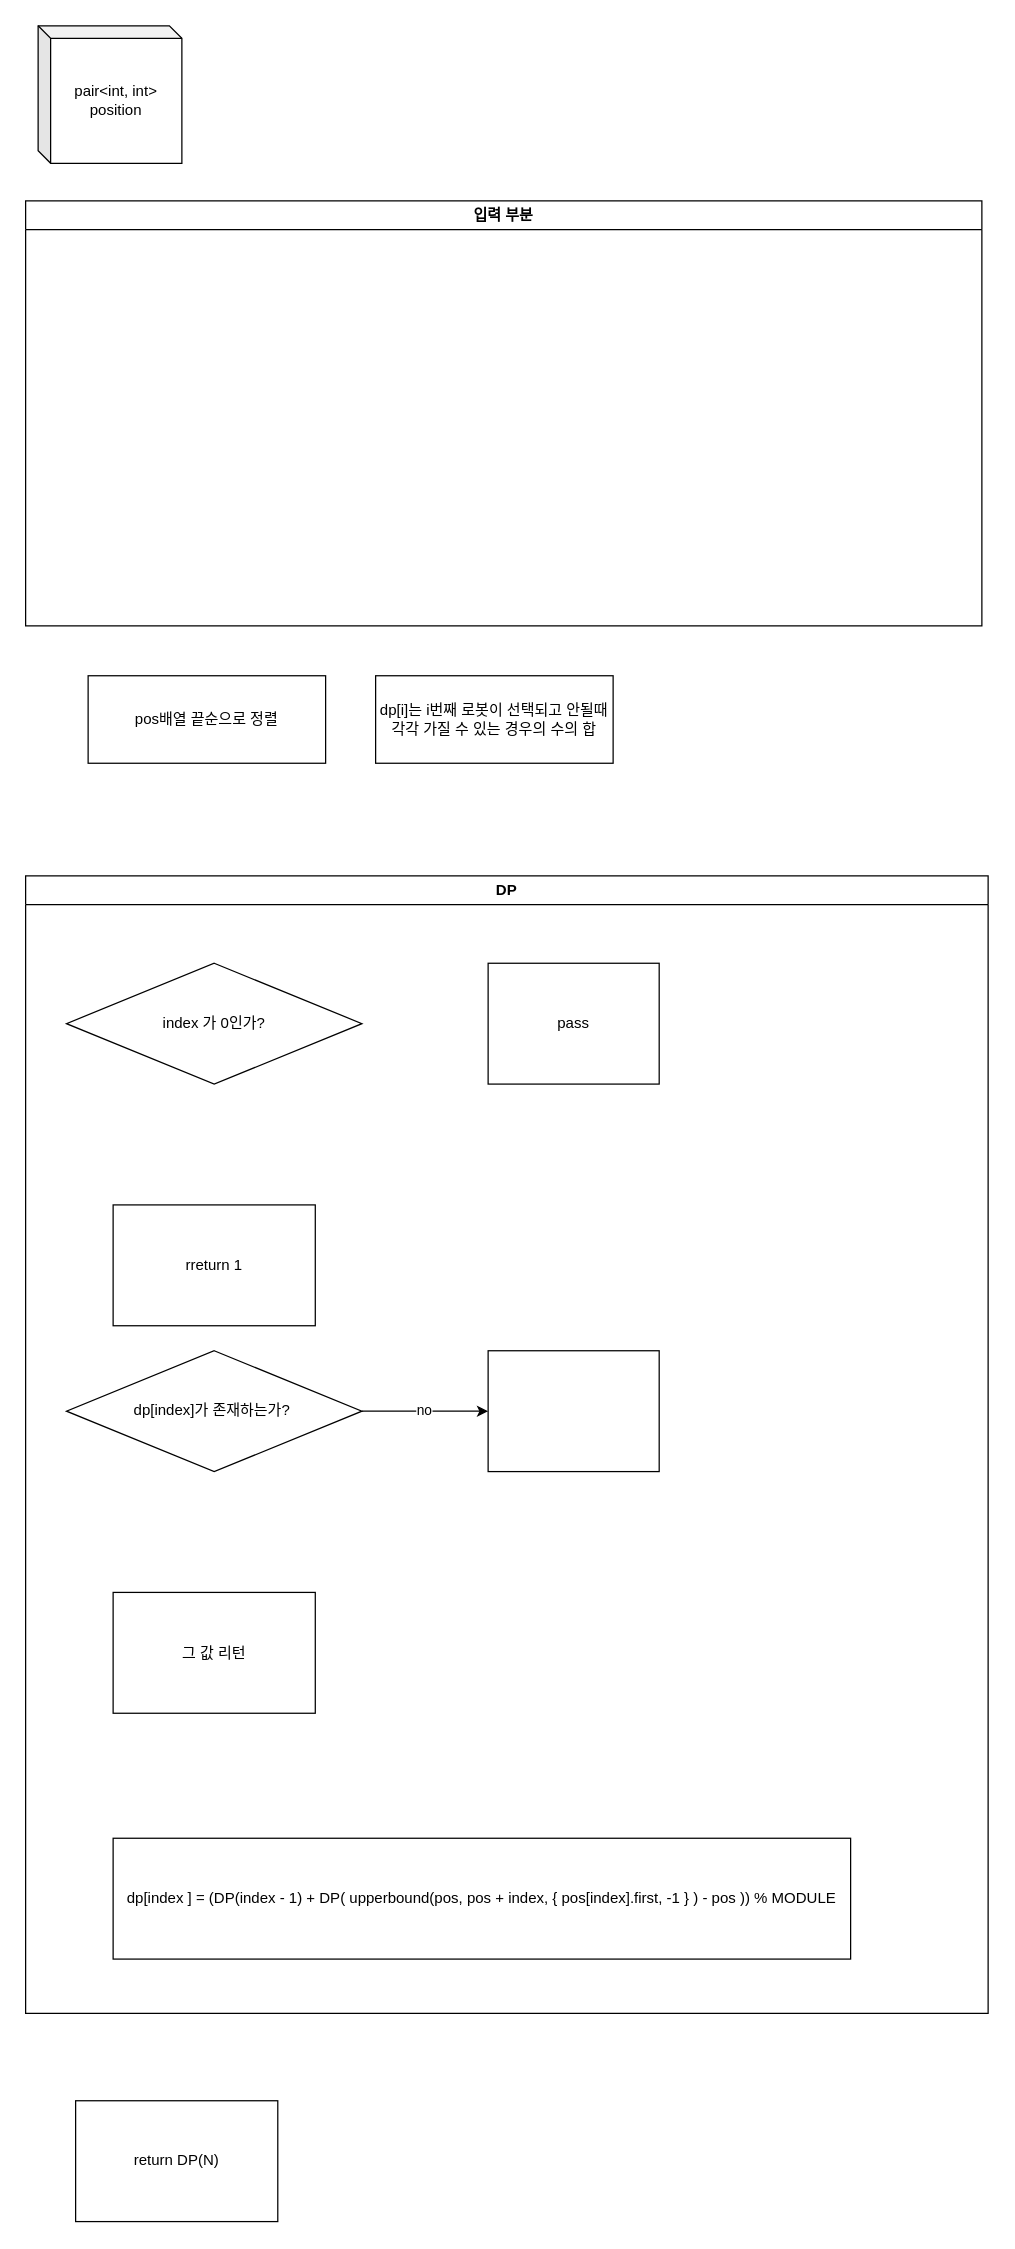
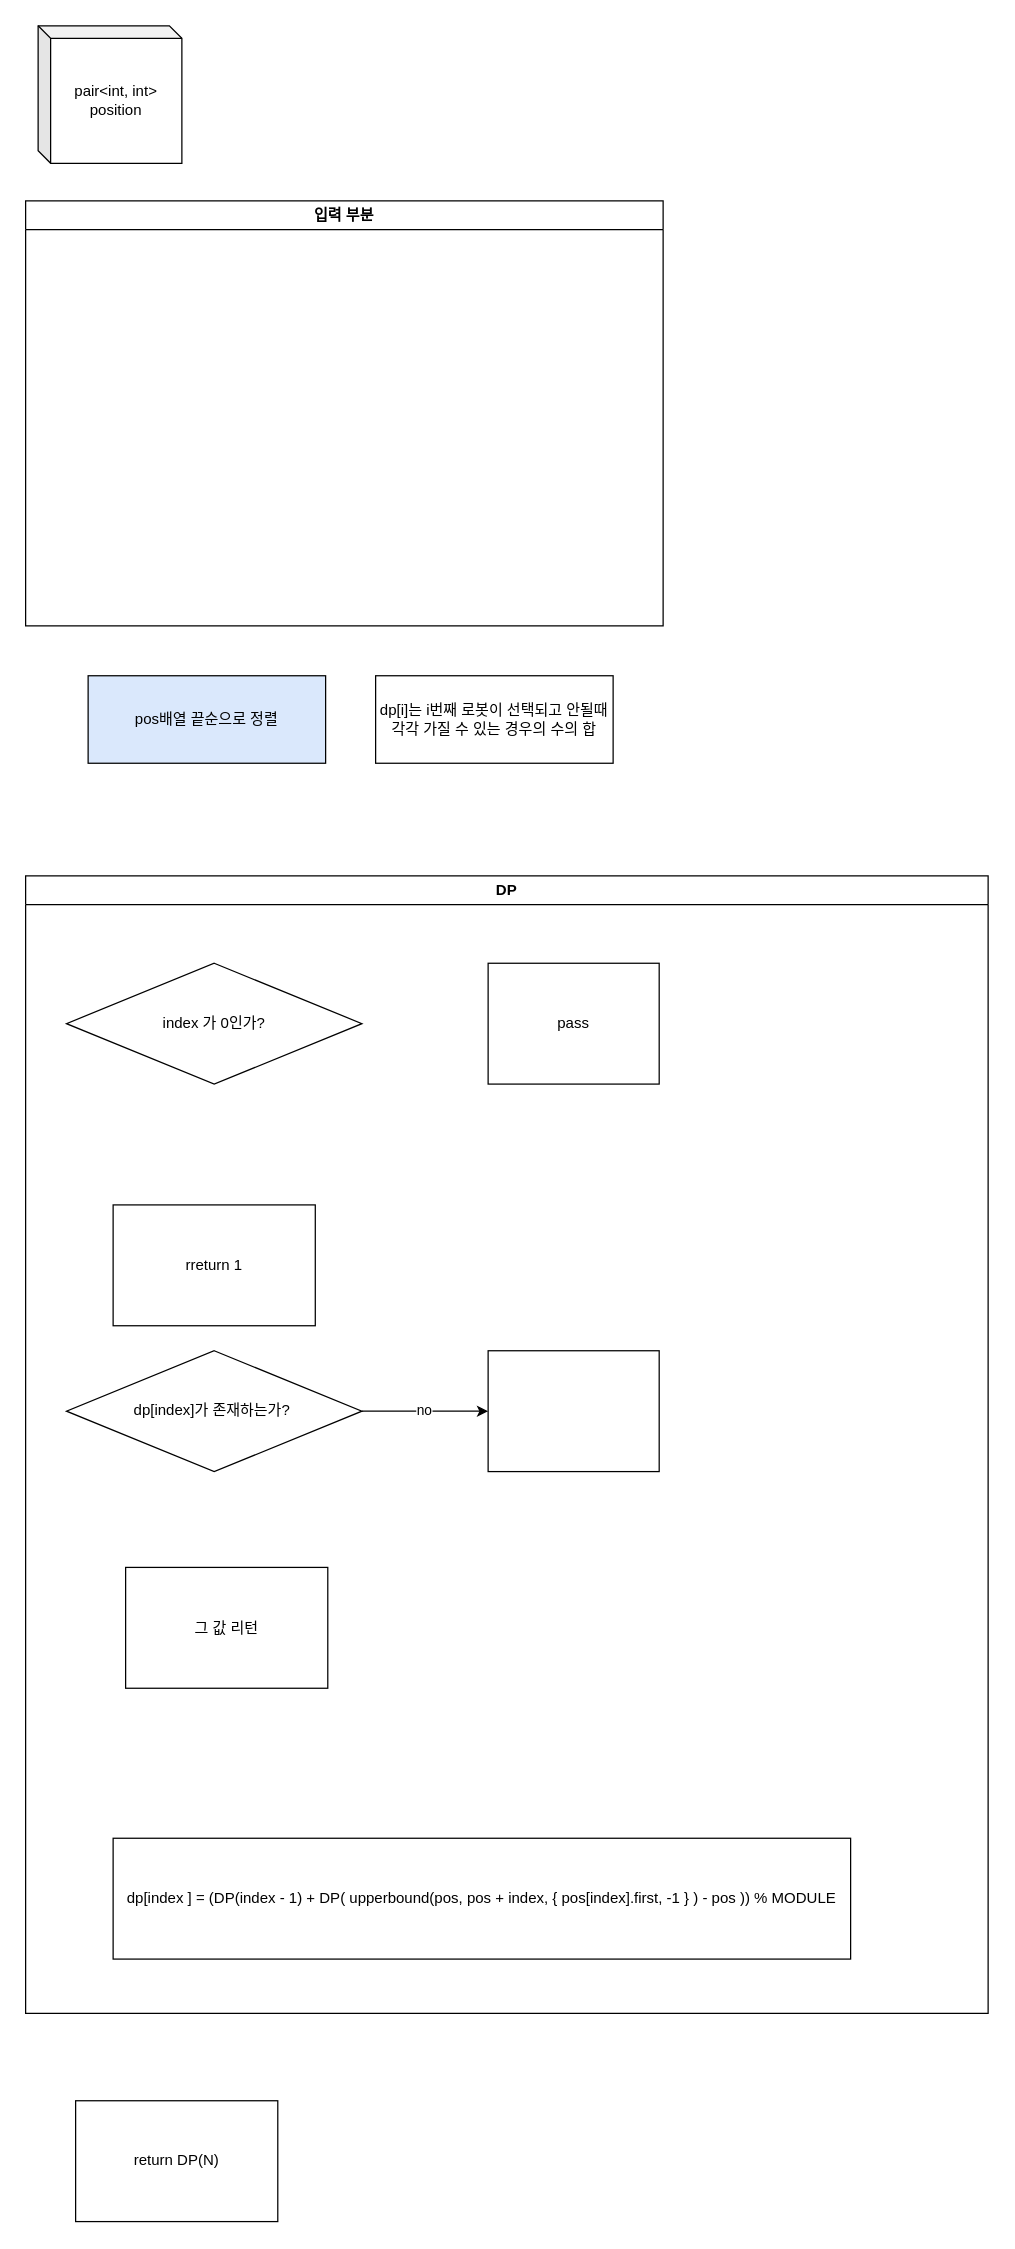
(504, 413) -> (344, 413)
(207, 719) -> (207, 719)
(214, 1653) -> (227, 1628)
